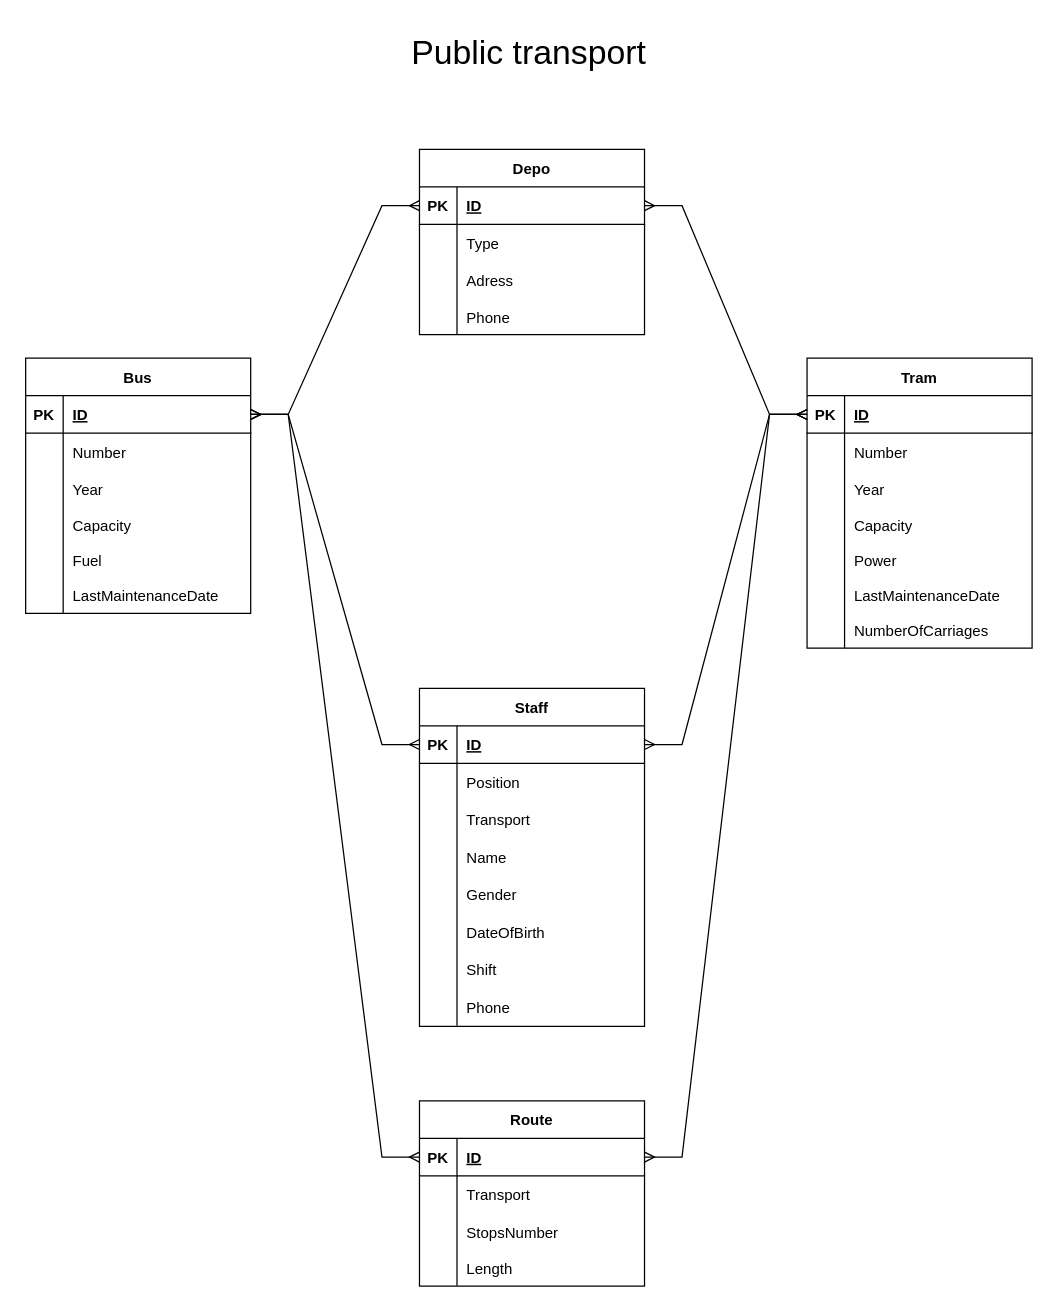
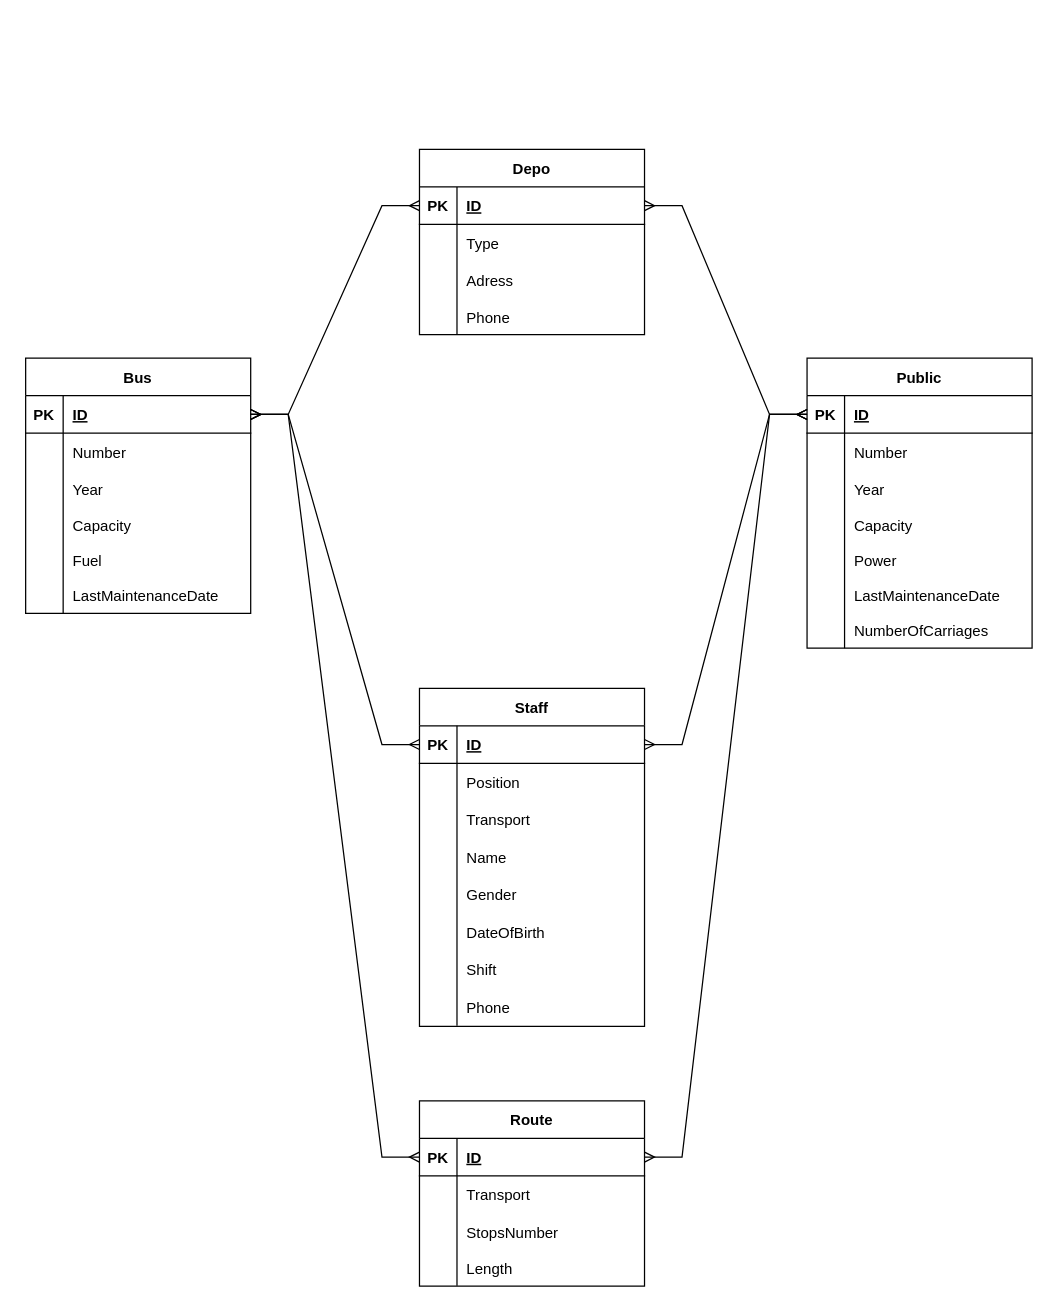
(533, 53) -> none
(919, 378) -> (919, 378)
